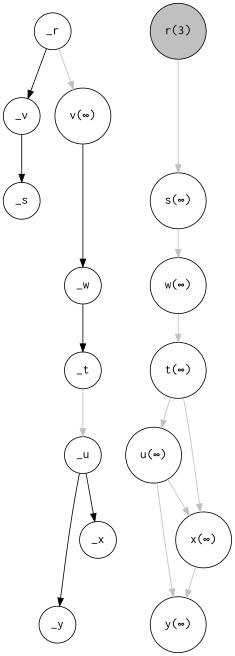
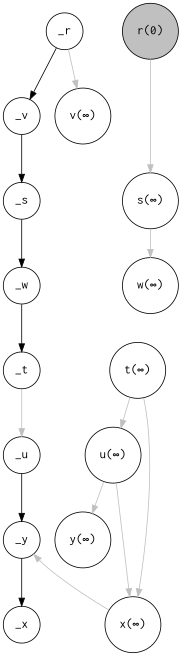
(178, 31) -> (150, 31)
(83, 202) -> (22, 239)
(178, 324) -> none
(90, 494) -> (22, 578)
(192, 579) -> (73, 587)
